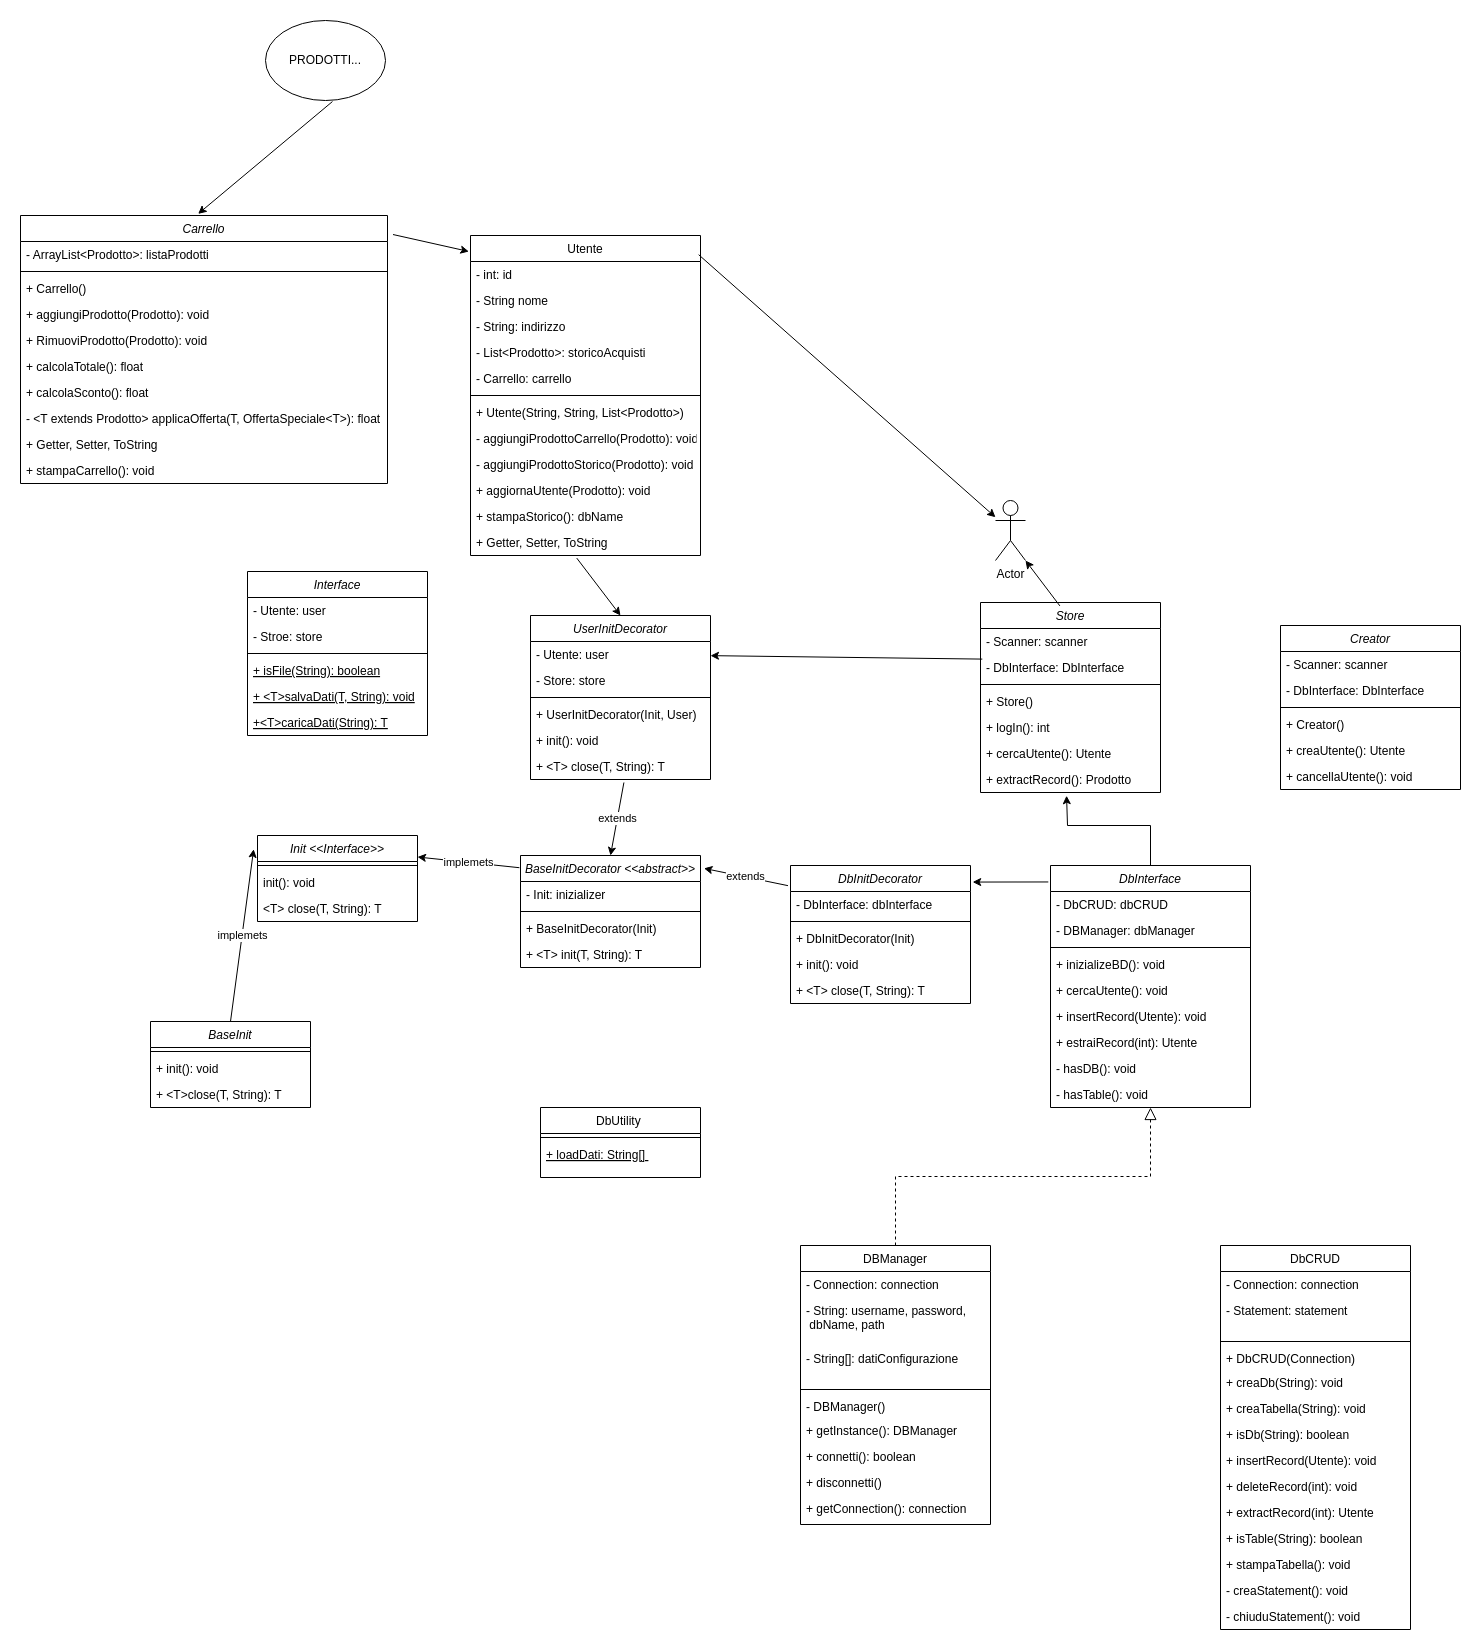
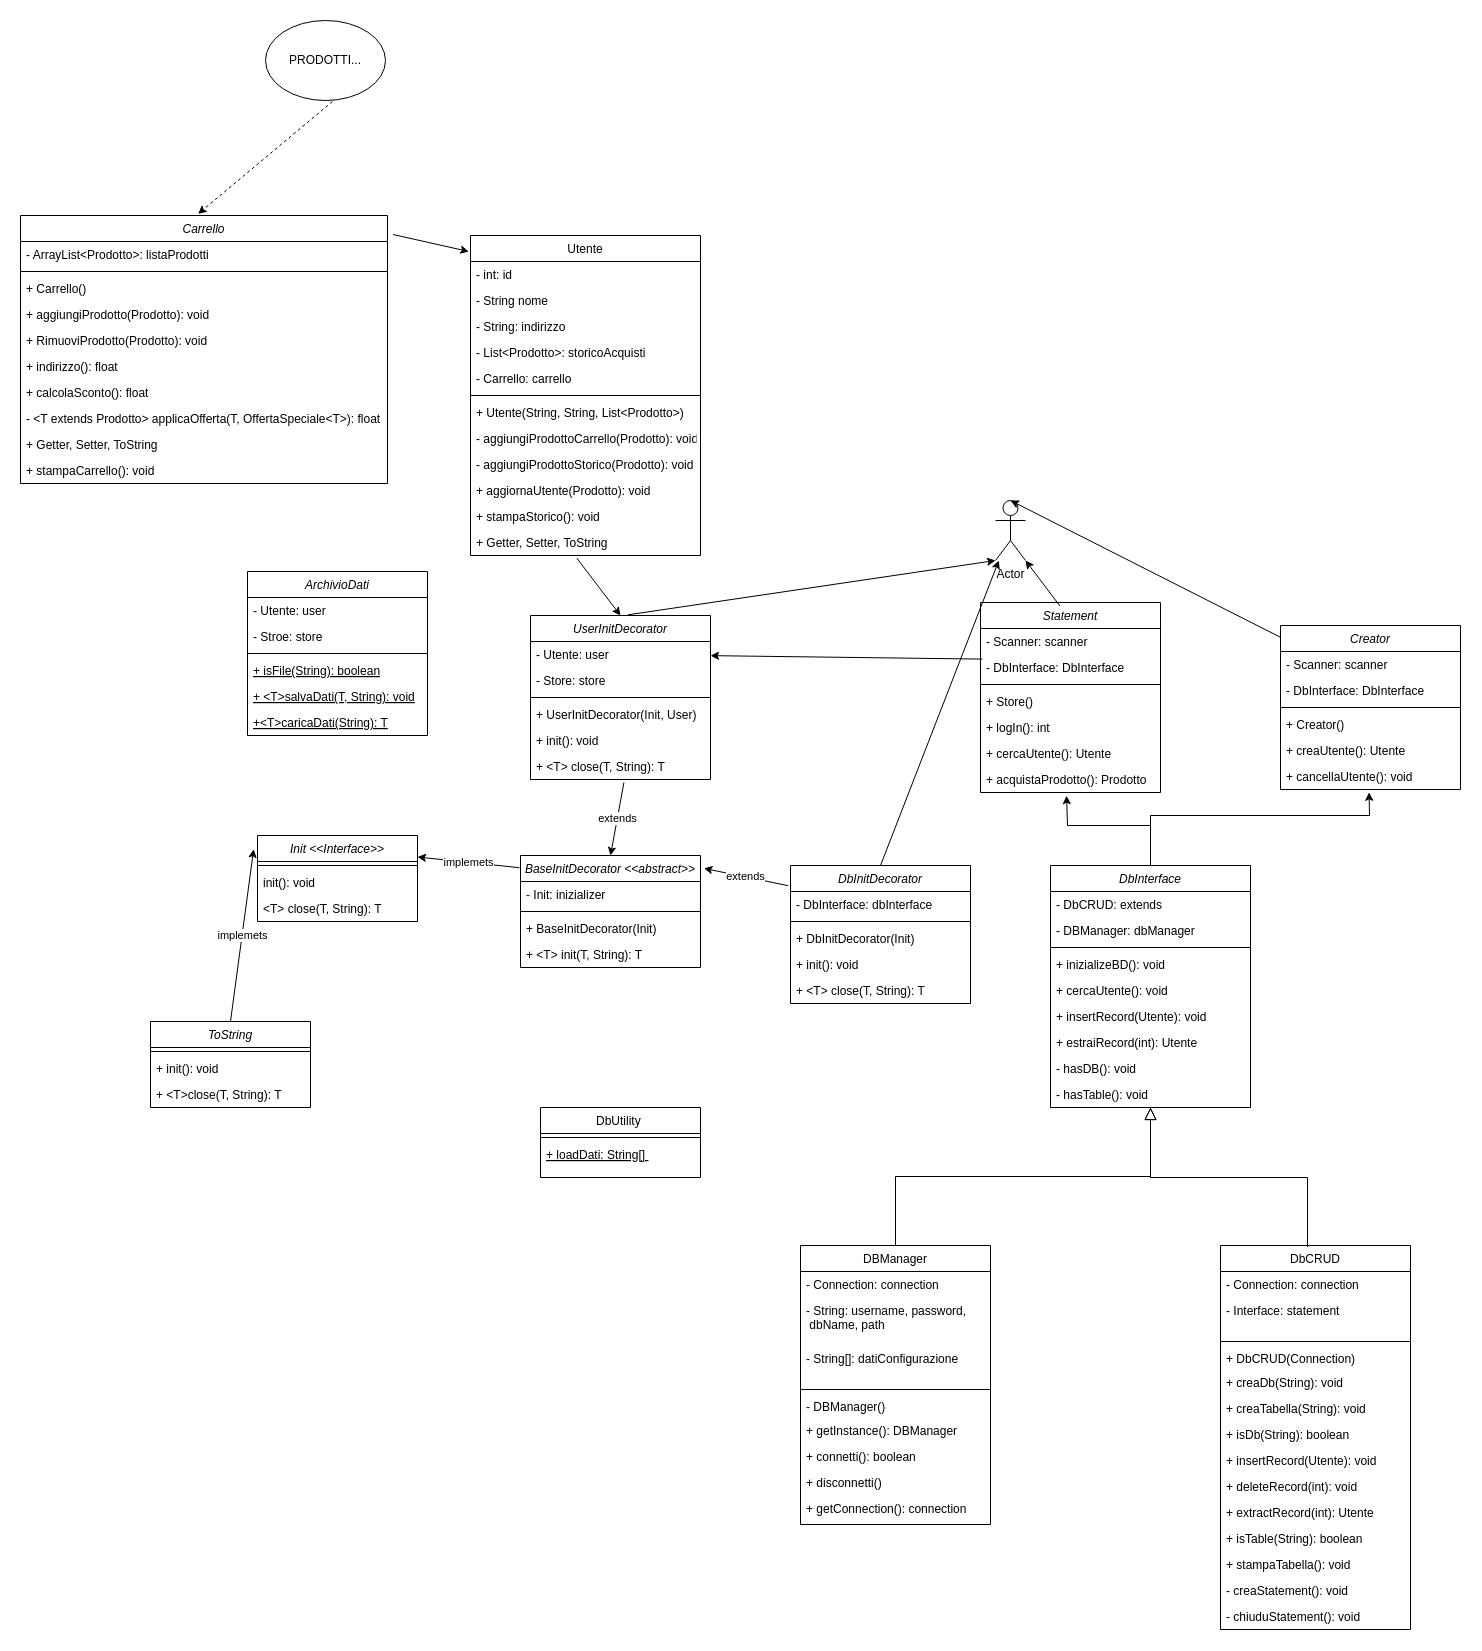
(267, 156) -> (267, 156)
(96, 367) -> (82, 367)
(844, 384) -> none
(554, 517) -> (545, 517)
none -> (1148, 570)
(337, 585) -> (337, 585)
none -> (808, 588)
(1070, 616) -> (1070, 616)
none -> (939, 716)
(1072, 780) -> (1081, 780)
none -> (1265, 816)
(1014, 882) -> none
(1105, 905) -> (1108, 905)
(230, 1035) -> (230, 1035)
(988, 1177) -> (988, 1177)
none -> (1264, 1178)
(1295, 1311) -> (1295, 1311)
